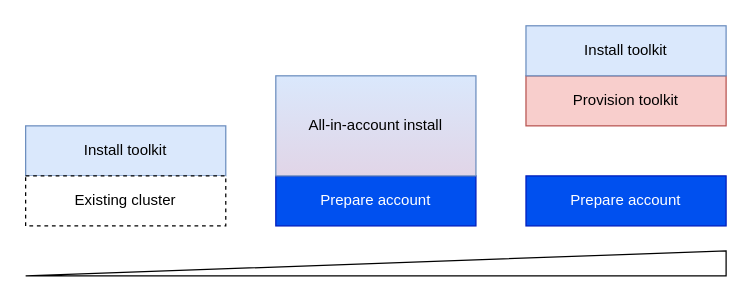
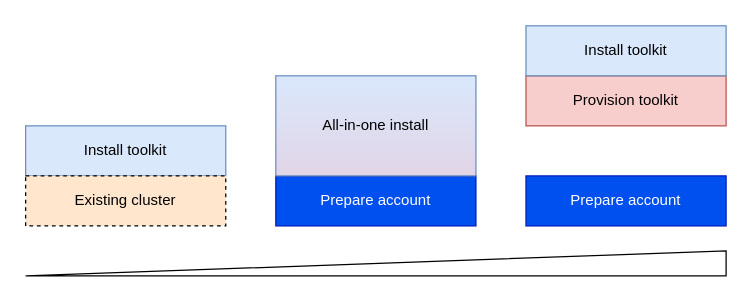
(376, 126) -> (376, 126)
(126, 201) -> (126, 201)
